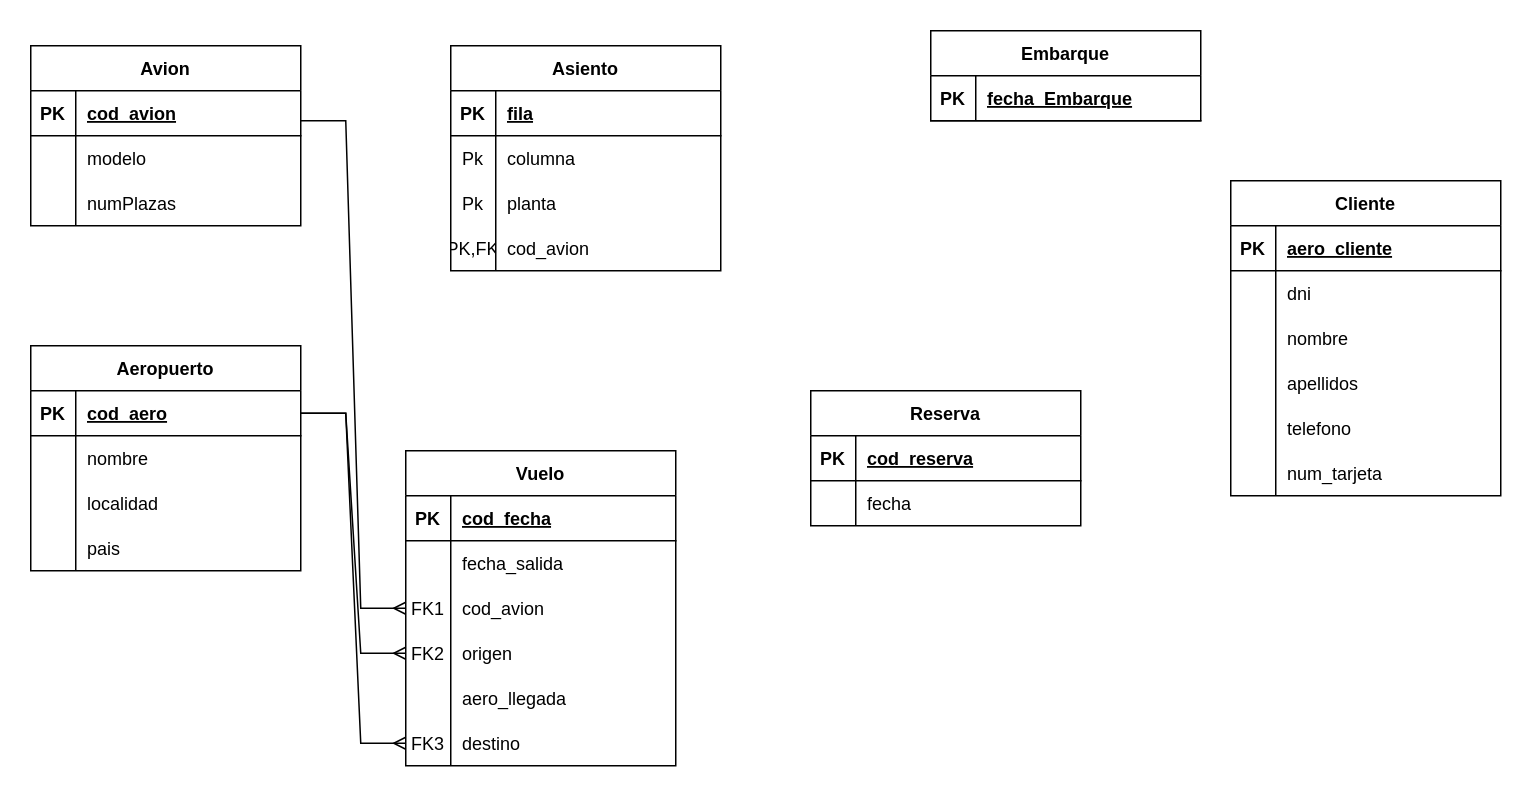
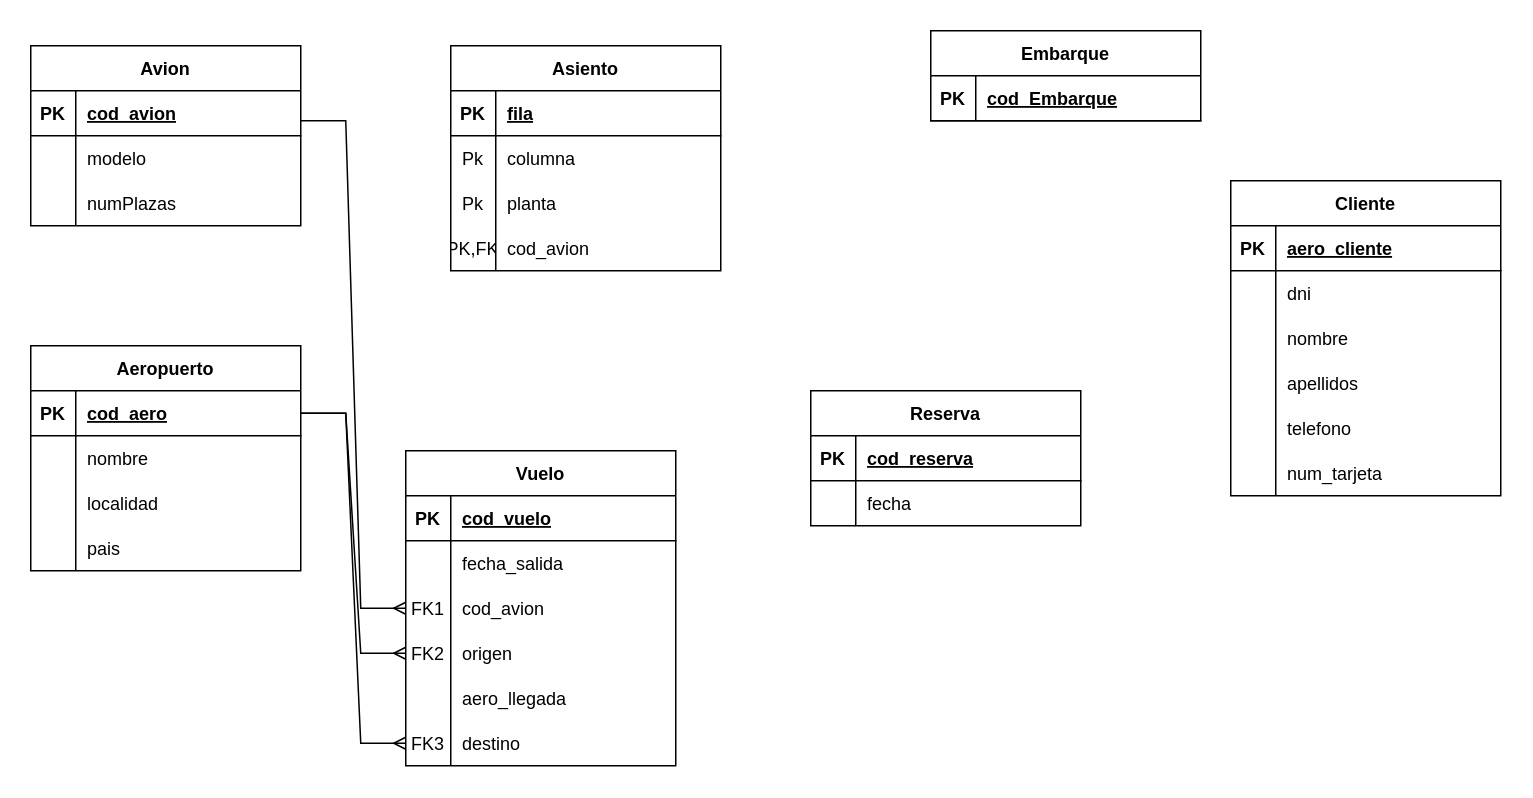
(1058, 99) -> (1047, 99)
(507, 519) -> (505, 519)
